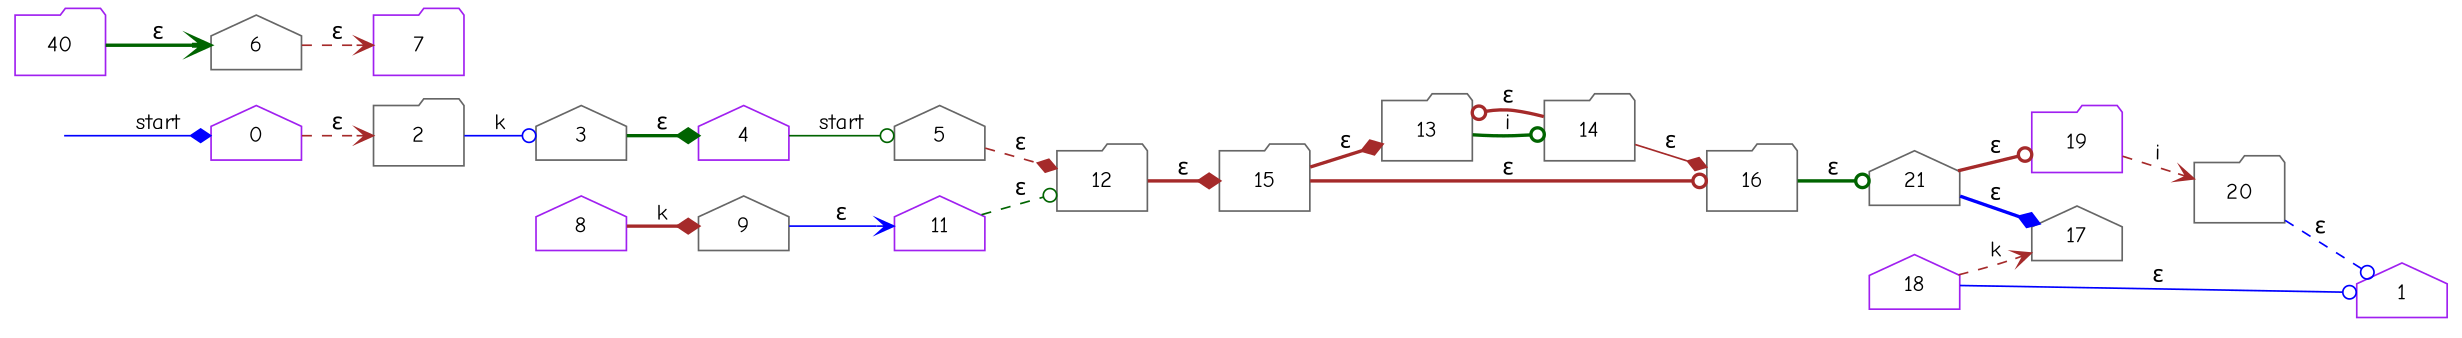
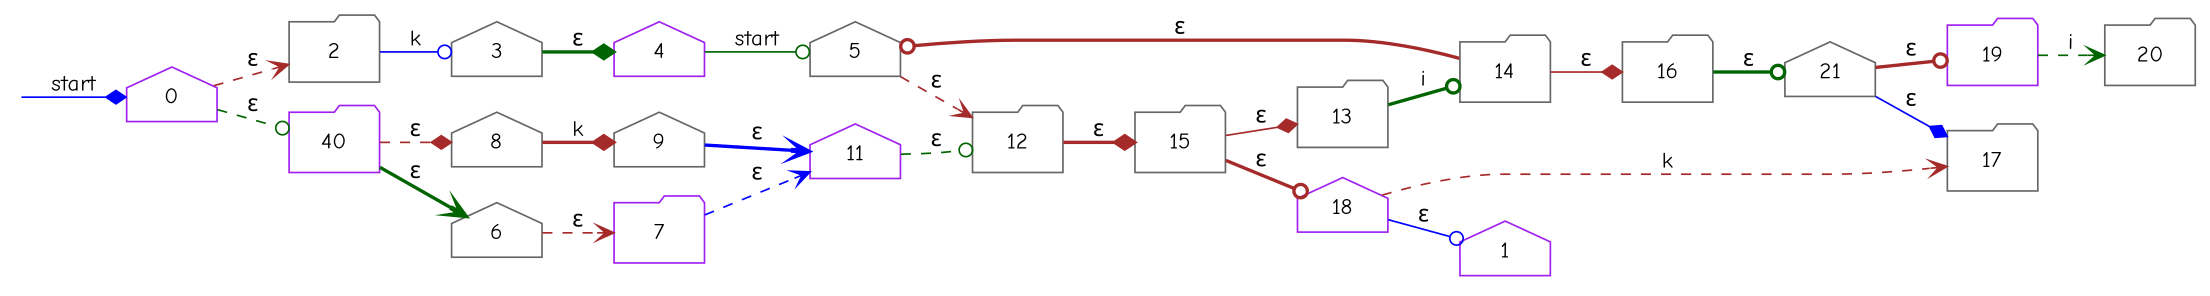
(1515, 111) -> (1188, 40)
none -> (247, 118)
none -> (406, 142)
(1011, 156) -> (929, 93)
(1336, 159) -> (1251, 131)
(2150, 165) -> (2063, 55)
(1501, 181) -> (1260, 174)
none -> (749, 197)
(1990, 206) -> (1902, 111)
(581, 226) -> (497, 142)
(833, 226) -> (749, 148)
(2077, 236) -> (1993, 161)
(2323, 245) -> none
